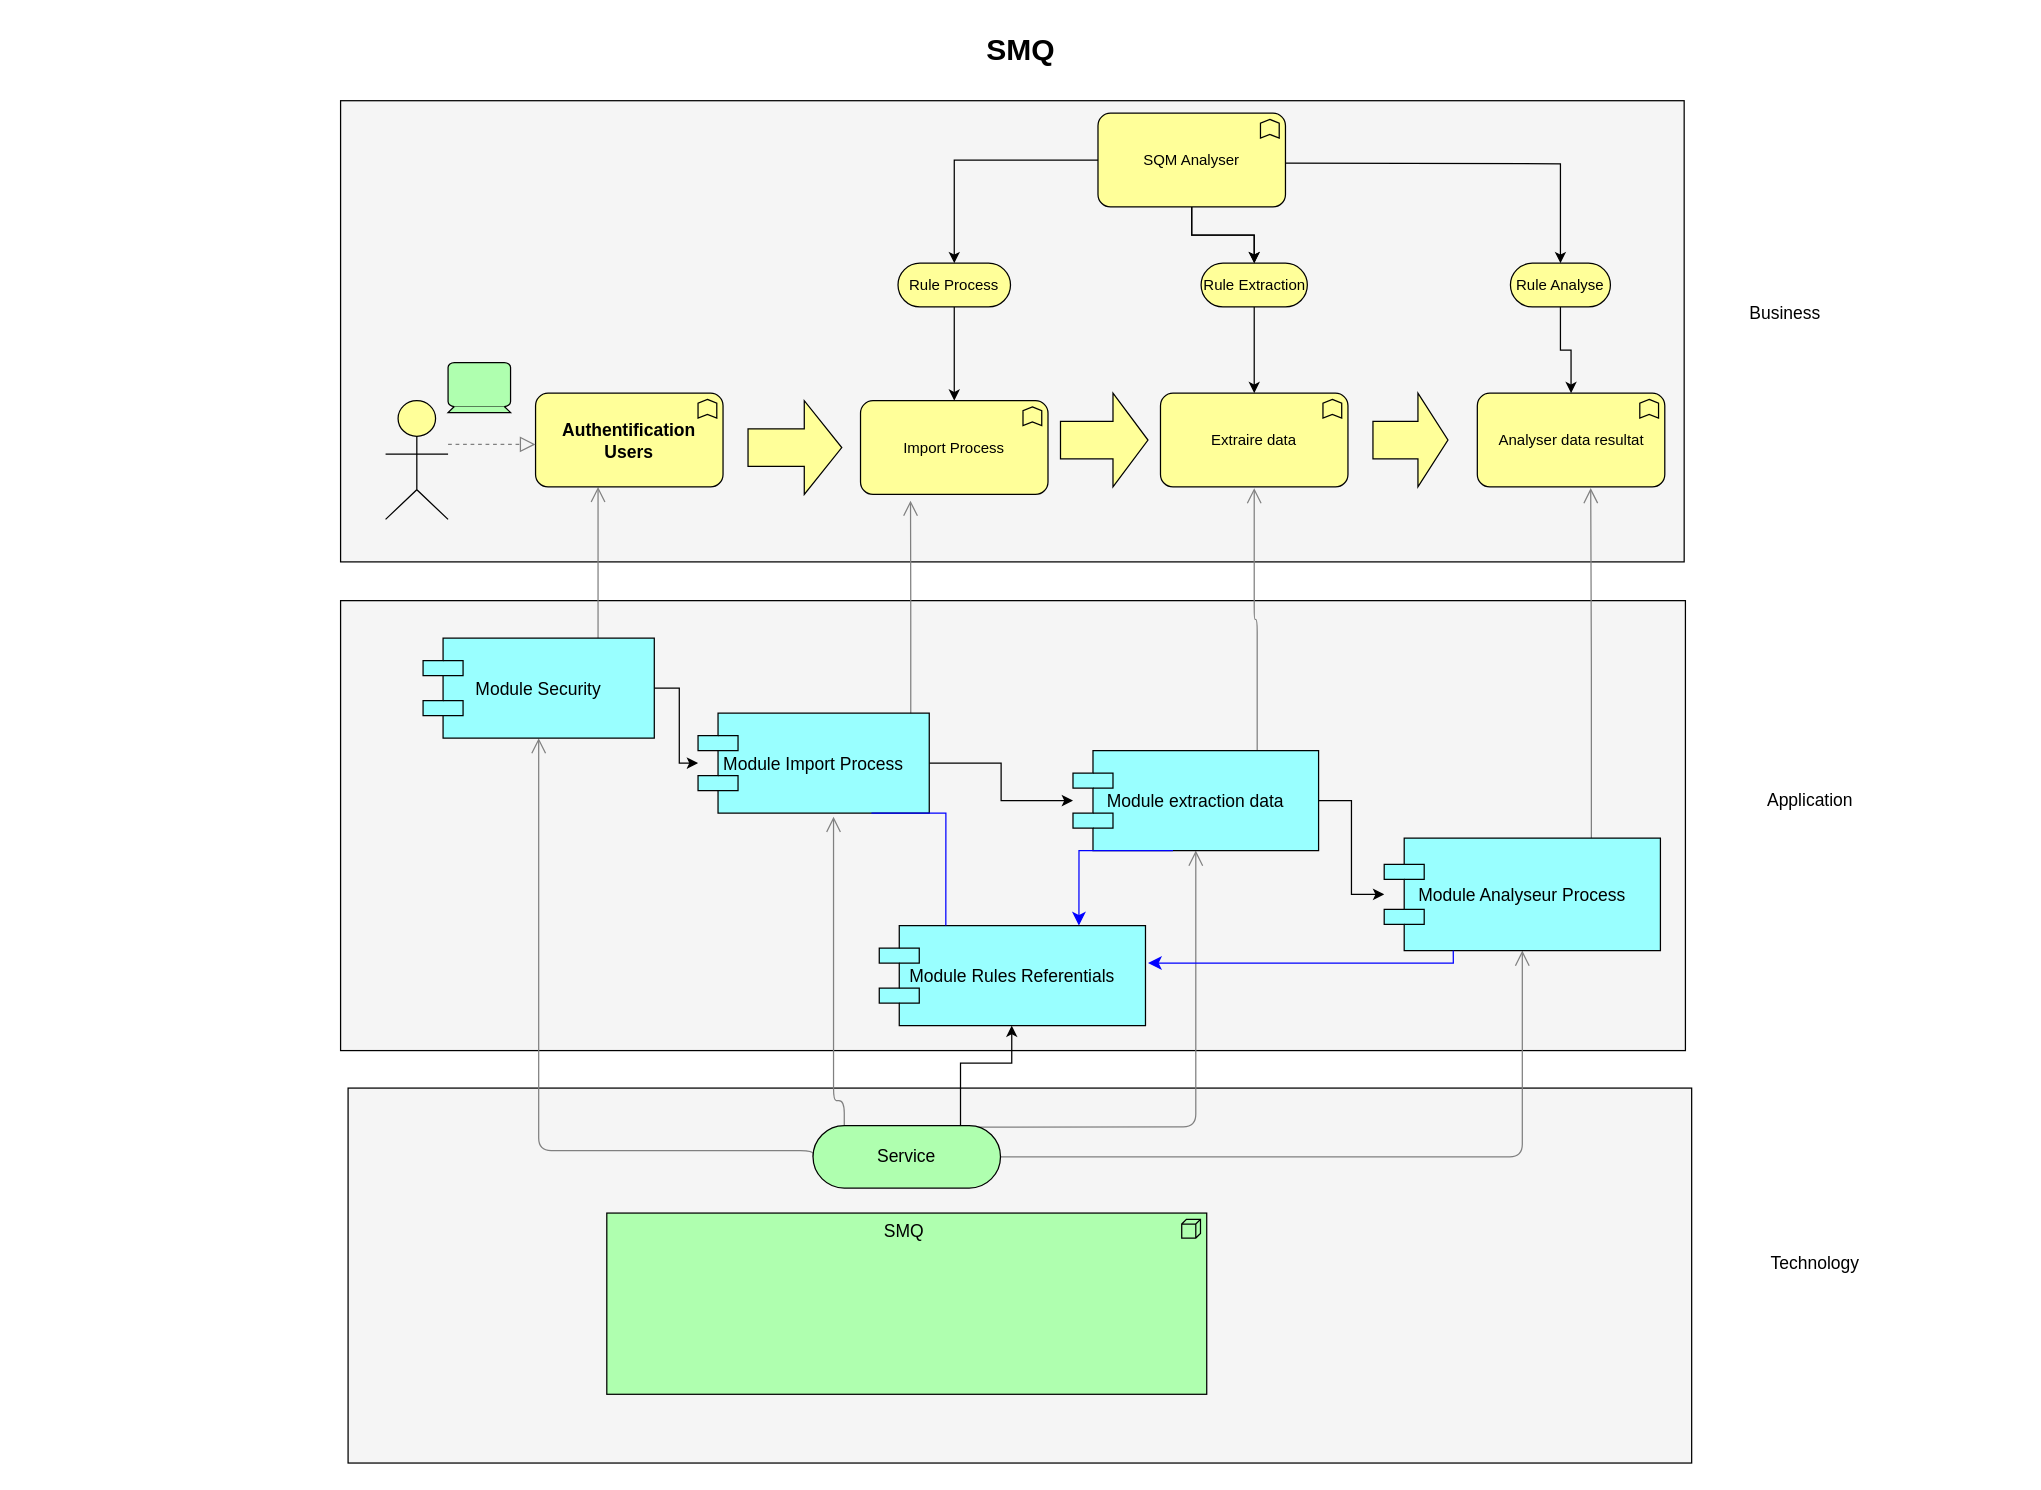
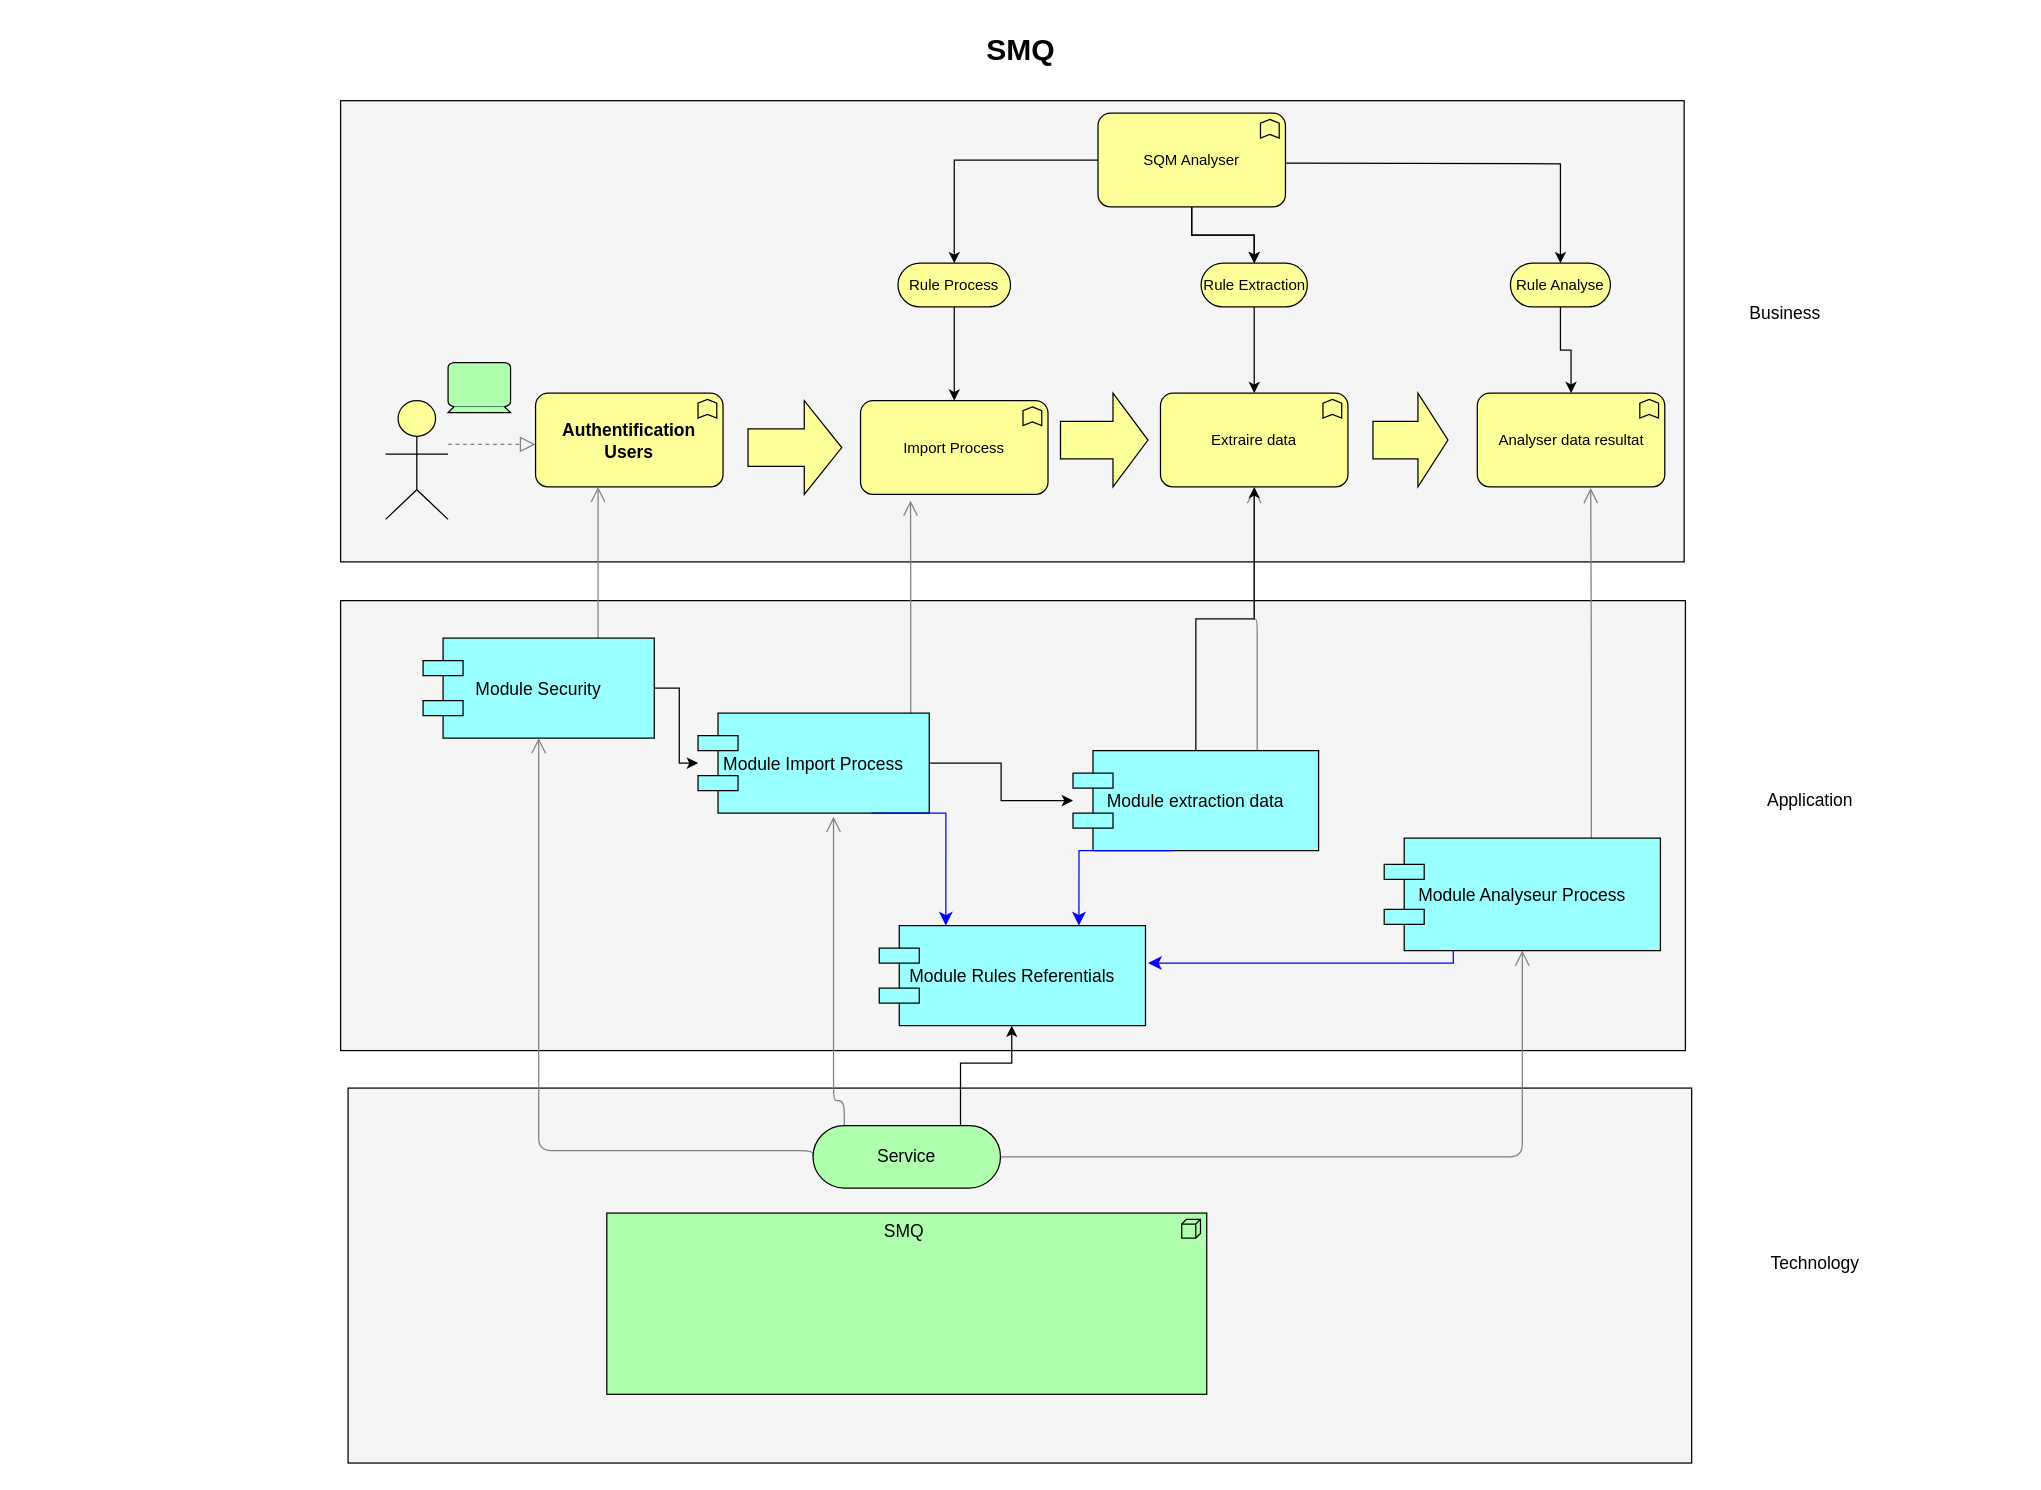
(1352, 843) -> (1196, 657)
(946, 918) -> (946, 914)
(1196, 1093) -> none
